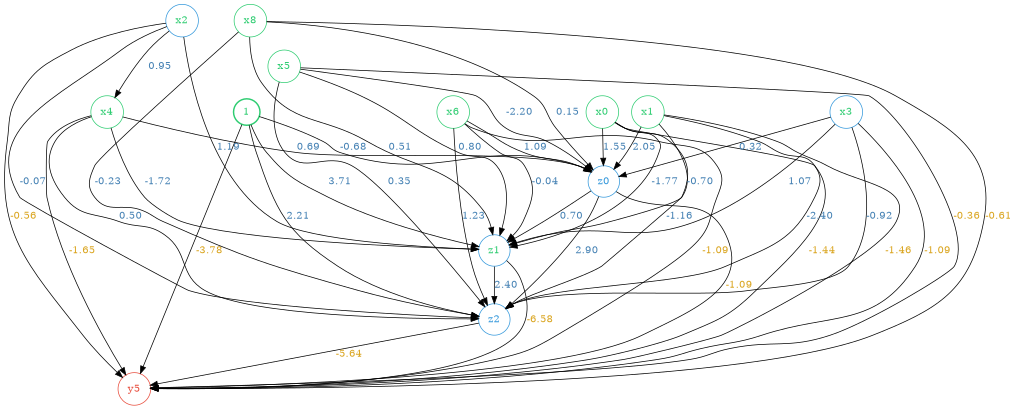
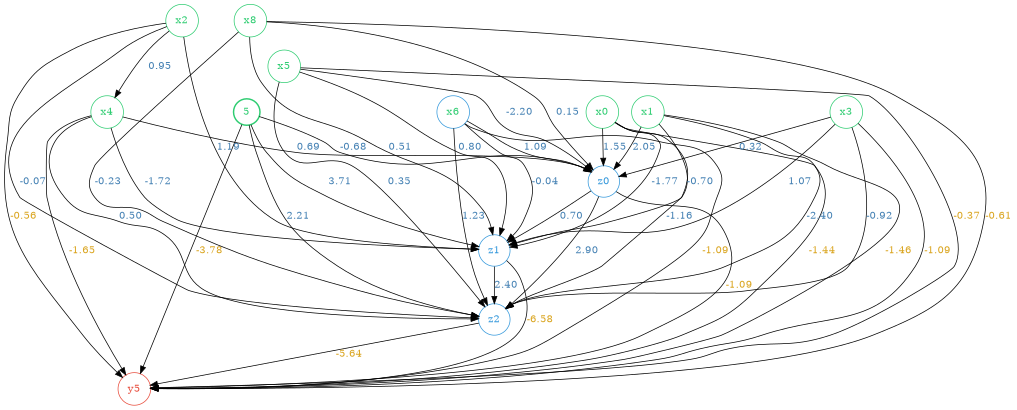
(182, 21) -> (182, 21)
(247, 112) -> (247, 112)
(453, 112) -> (453, 112)
(846, 112) -> (846, 112)
(967, 216) -> (967, 216)
(494, 250) -> (494, 250)
